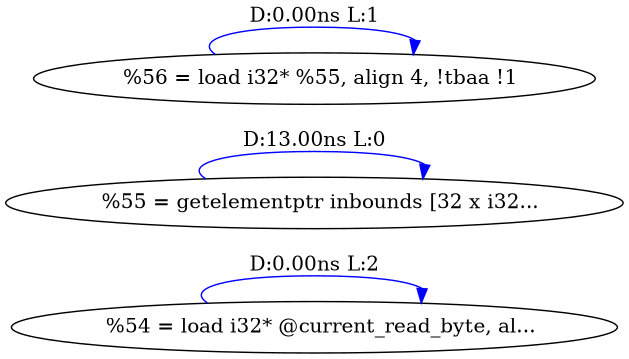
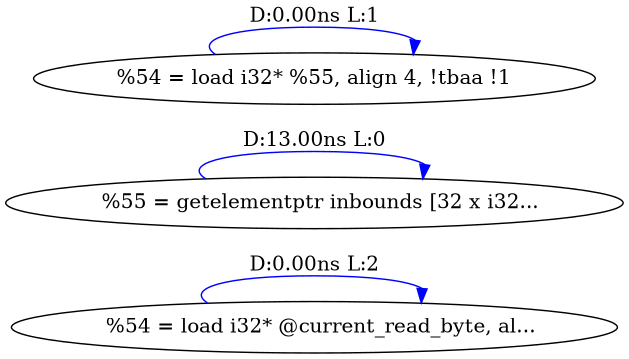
(314, 79) -> (314, 79)
